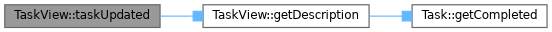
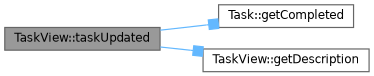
(385, 16) -> (183, 28)
